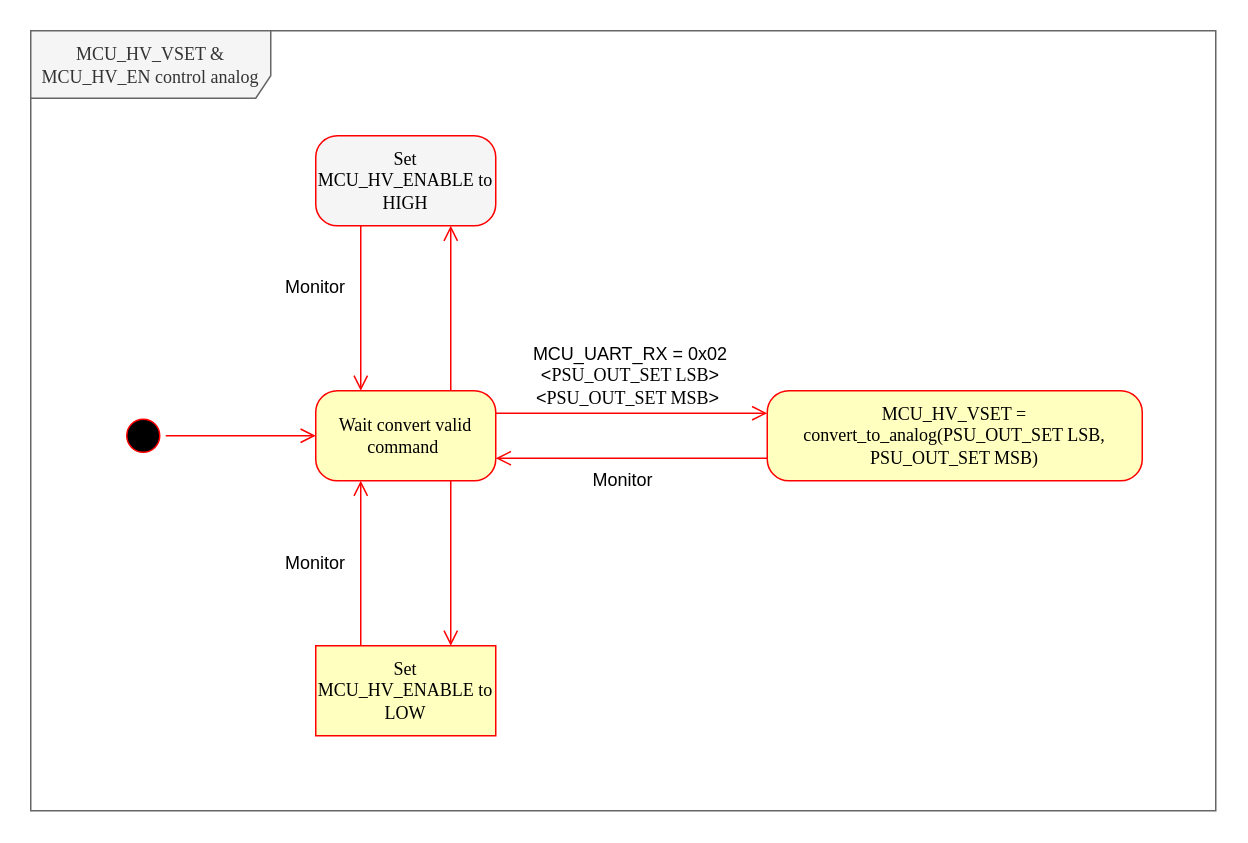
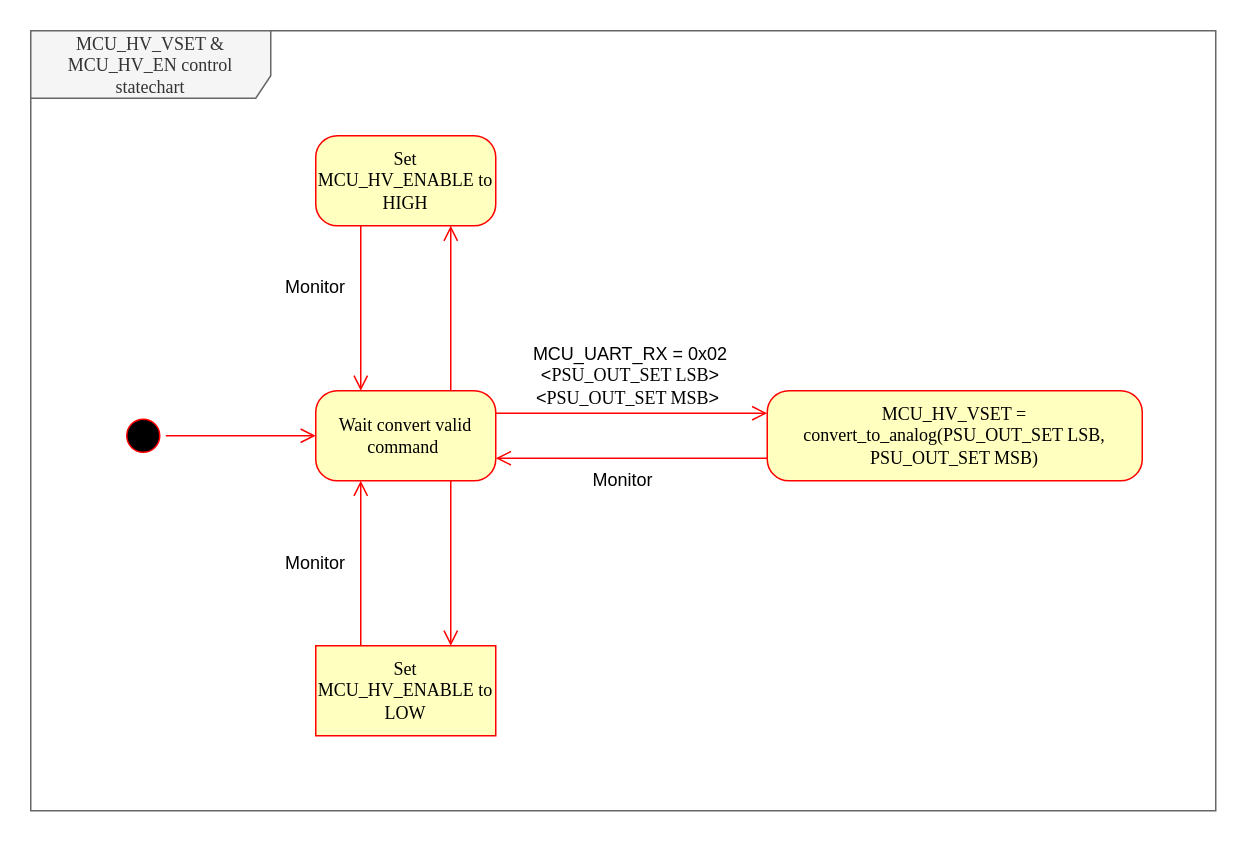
(151, 65) -> (151, 65)
(406, 181) -> (406, 181)
